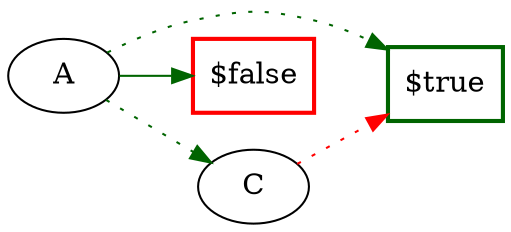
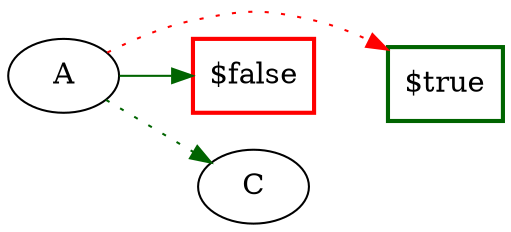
(237, 13) -> (237, 13)
(333, 144) -> none
